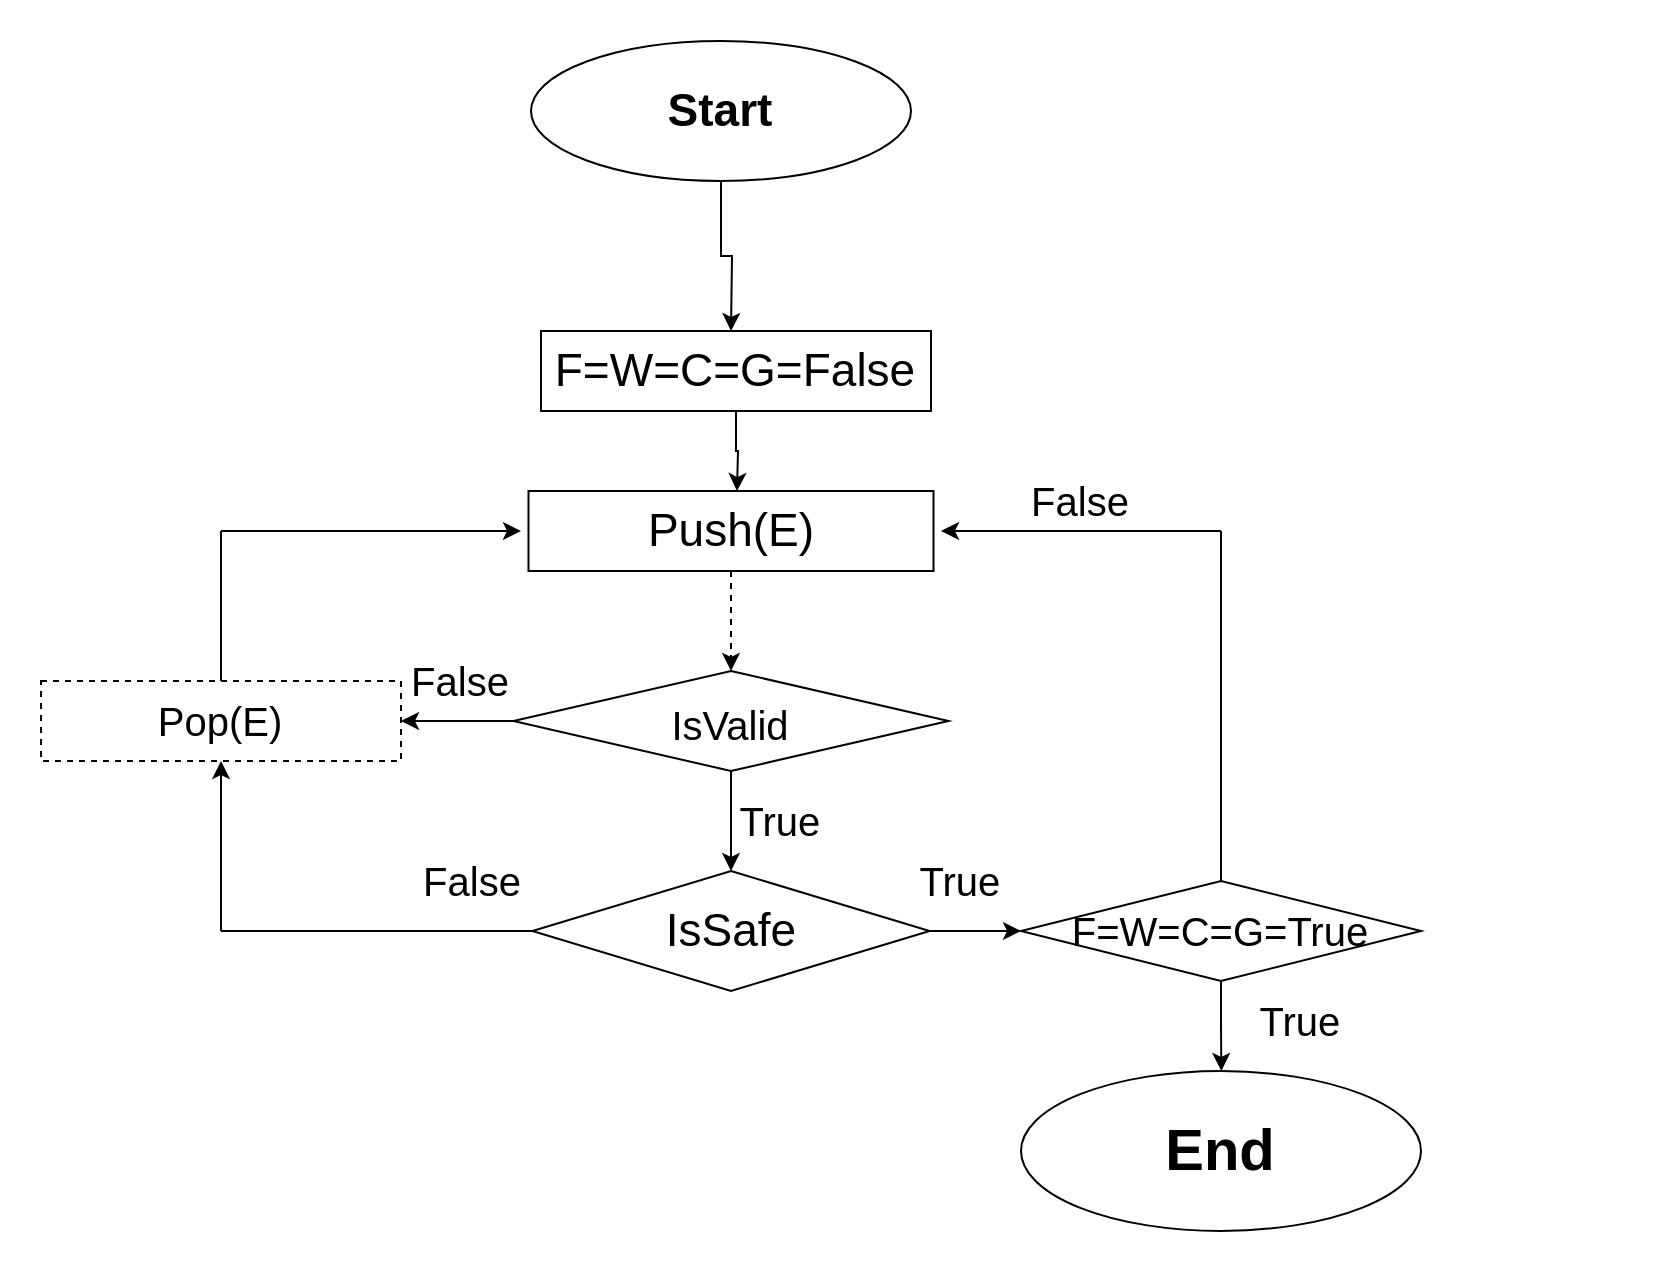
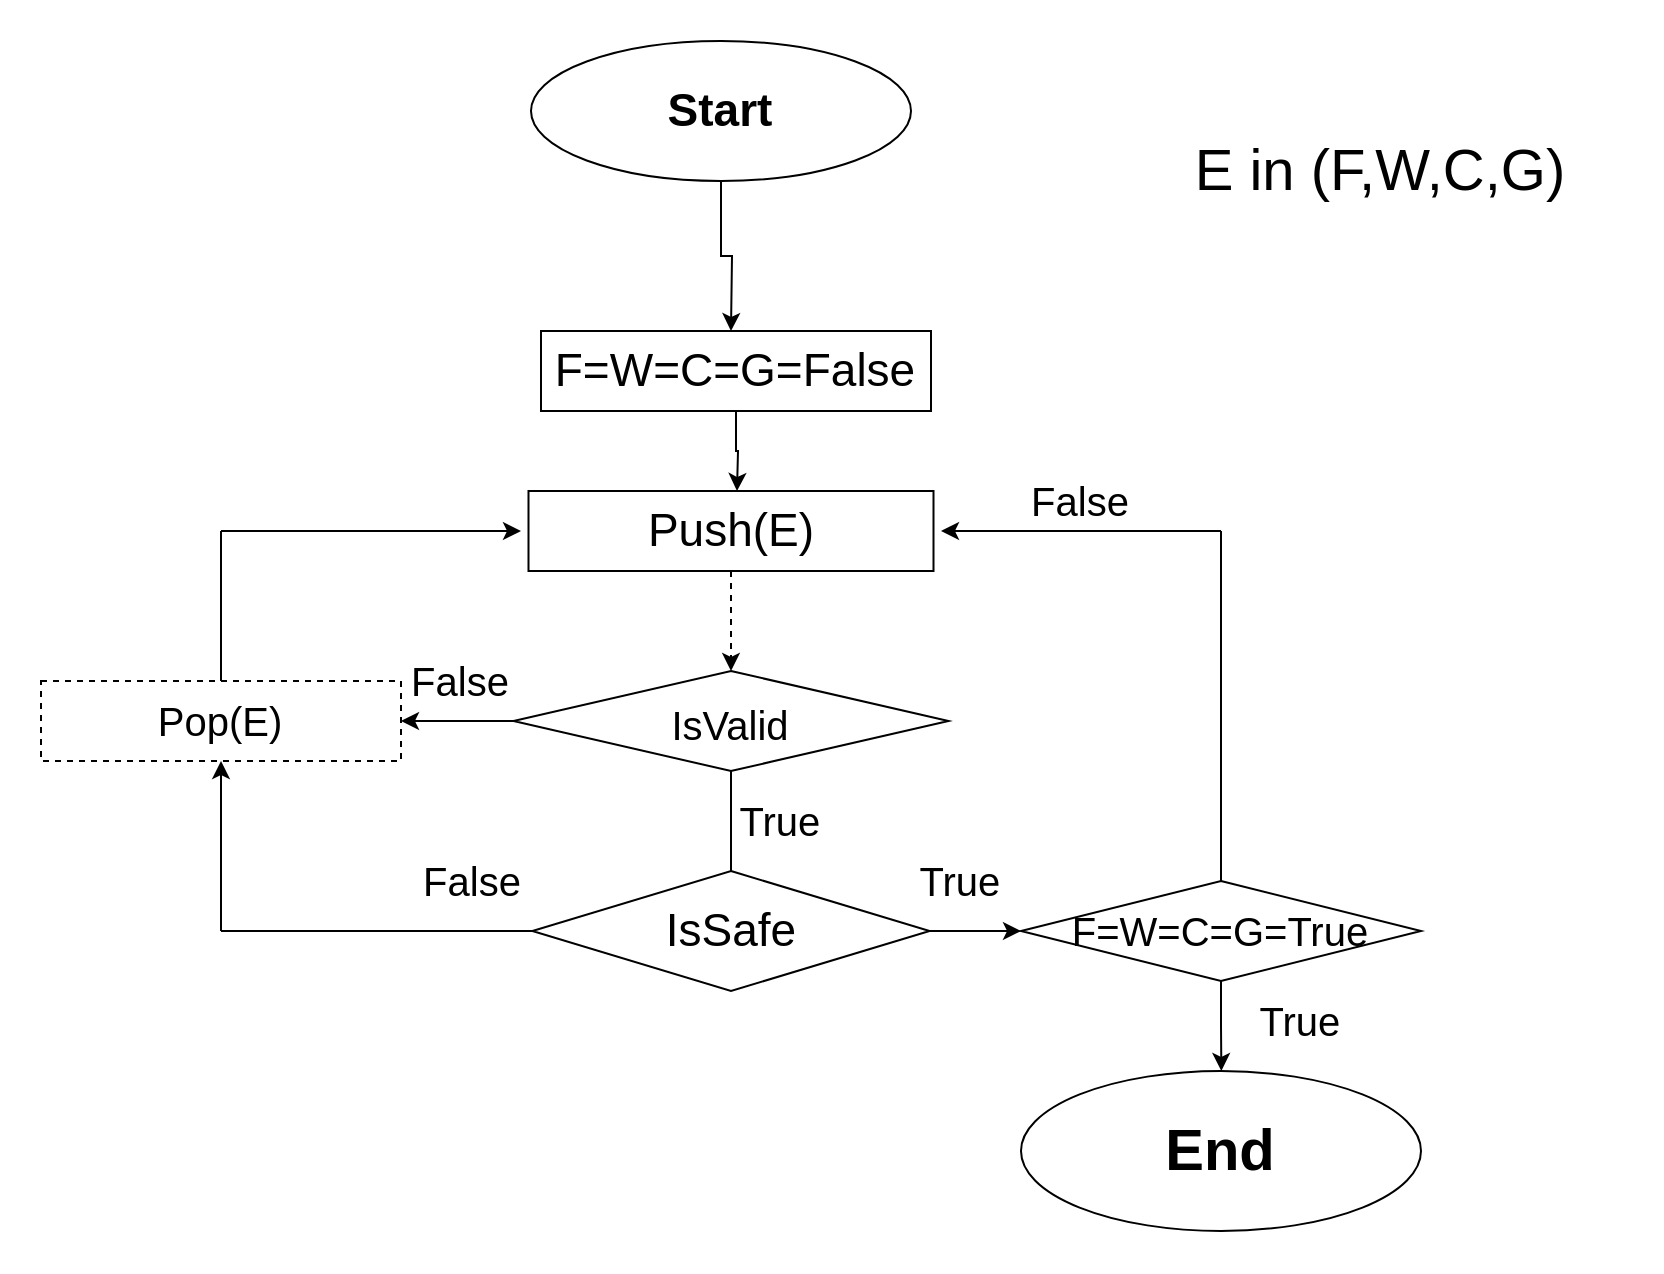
none -> (1381, 171)
(731, 856) -> (731, 861)
